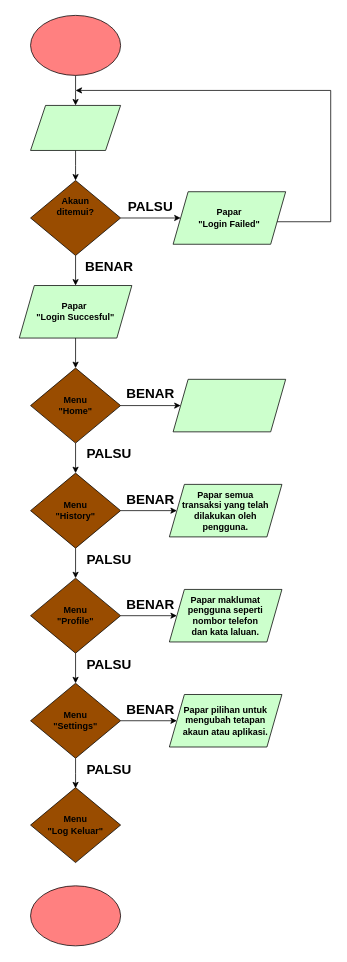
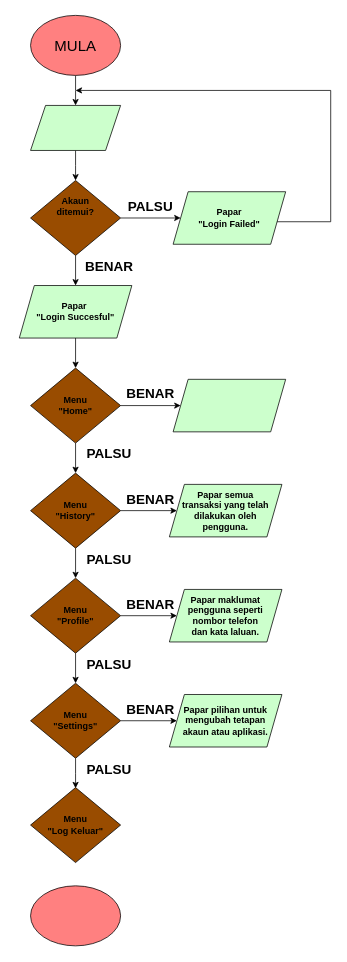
none -> (75, 45)
